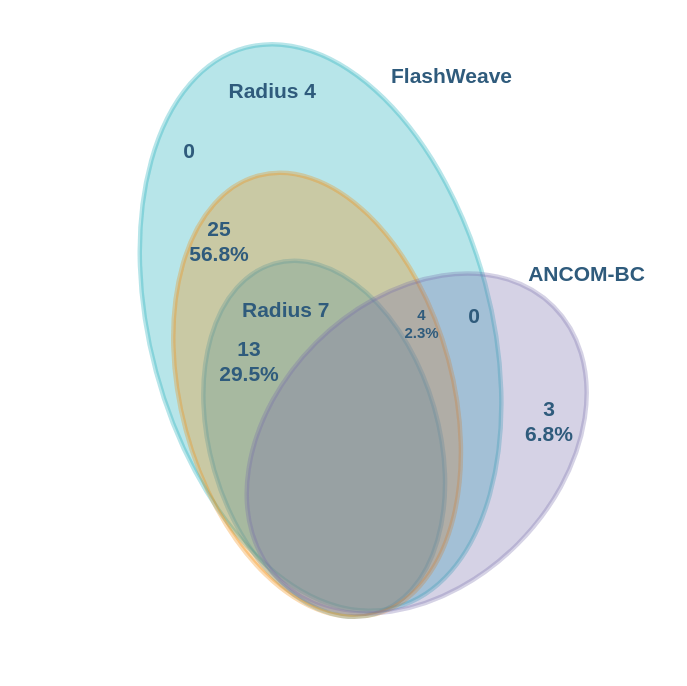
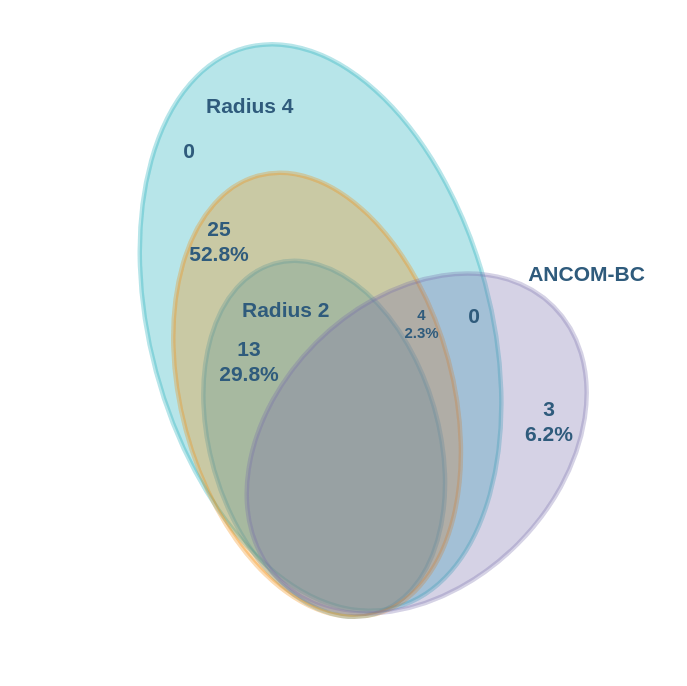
(452, 76) -> none
(272, 91) -> (250, 106)
(220, 241) -> (220, 241)
(287, 310) -> (287, 310)
(250, 361) -> (250, 361)
(550, 421) -> (550, 421)
